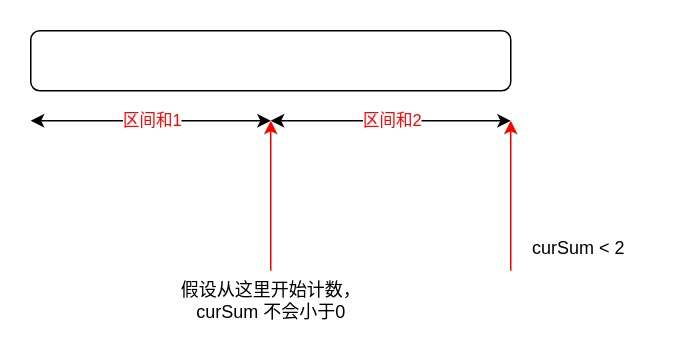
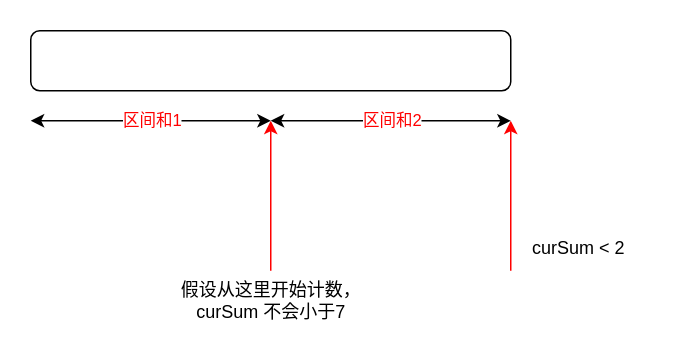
(272, 301) -> (272, 301)
